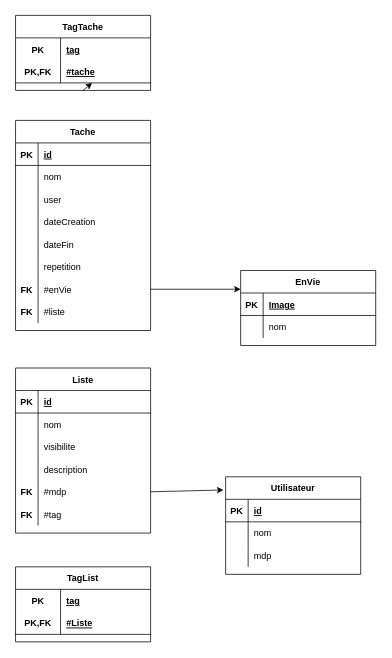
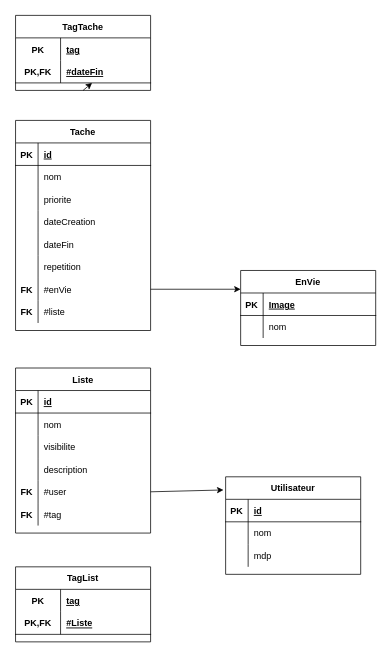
(81, 72) -> (85, 72)
(54, 200) -> (61, 200)
(54, 492) -> (56, 492)
